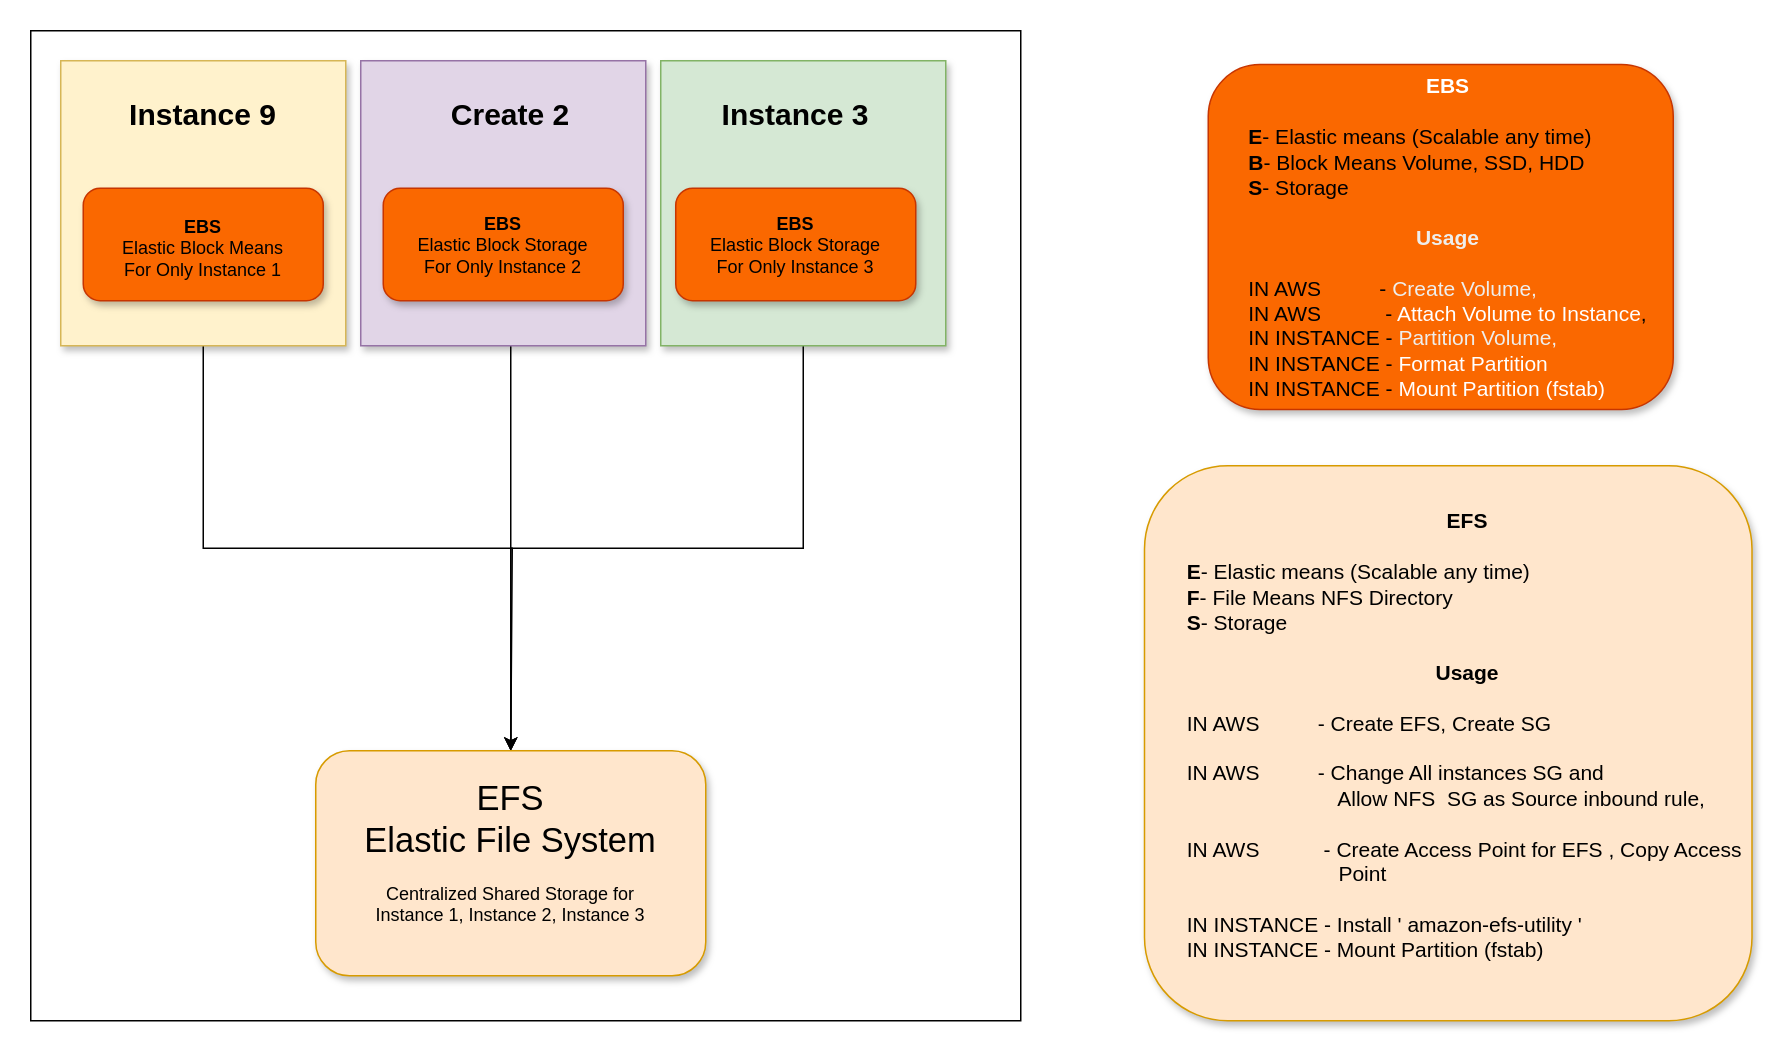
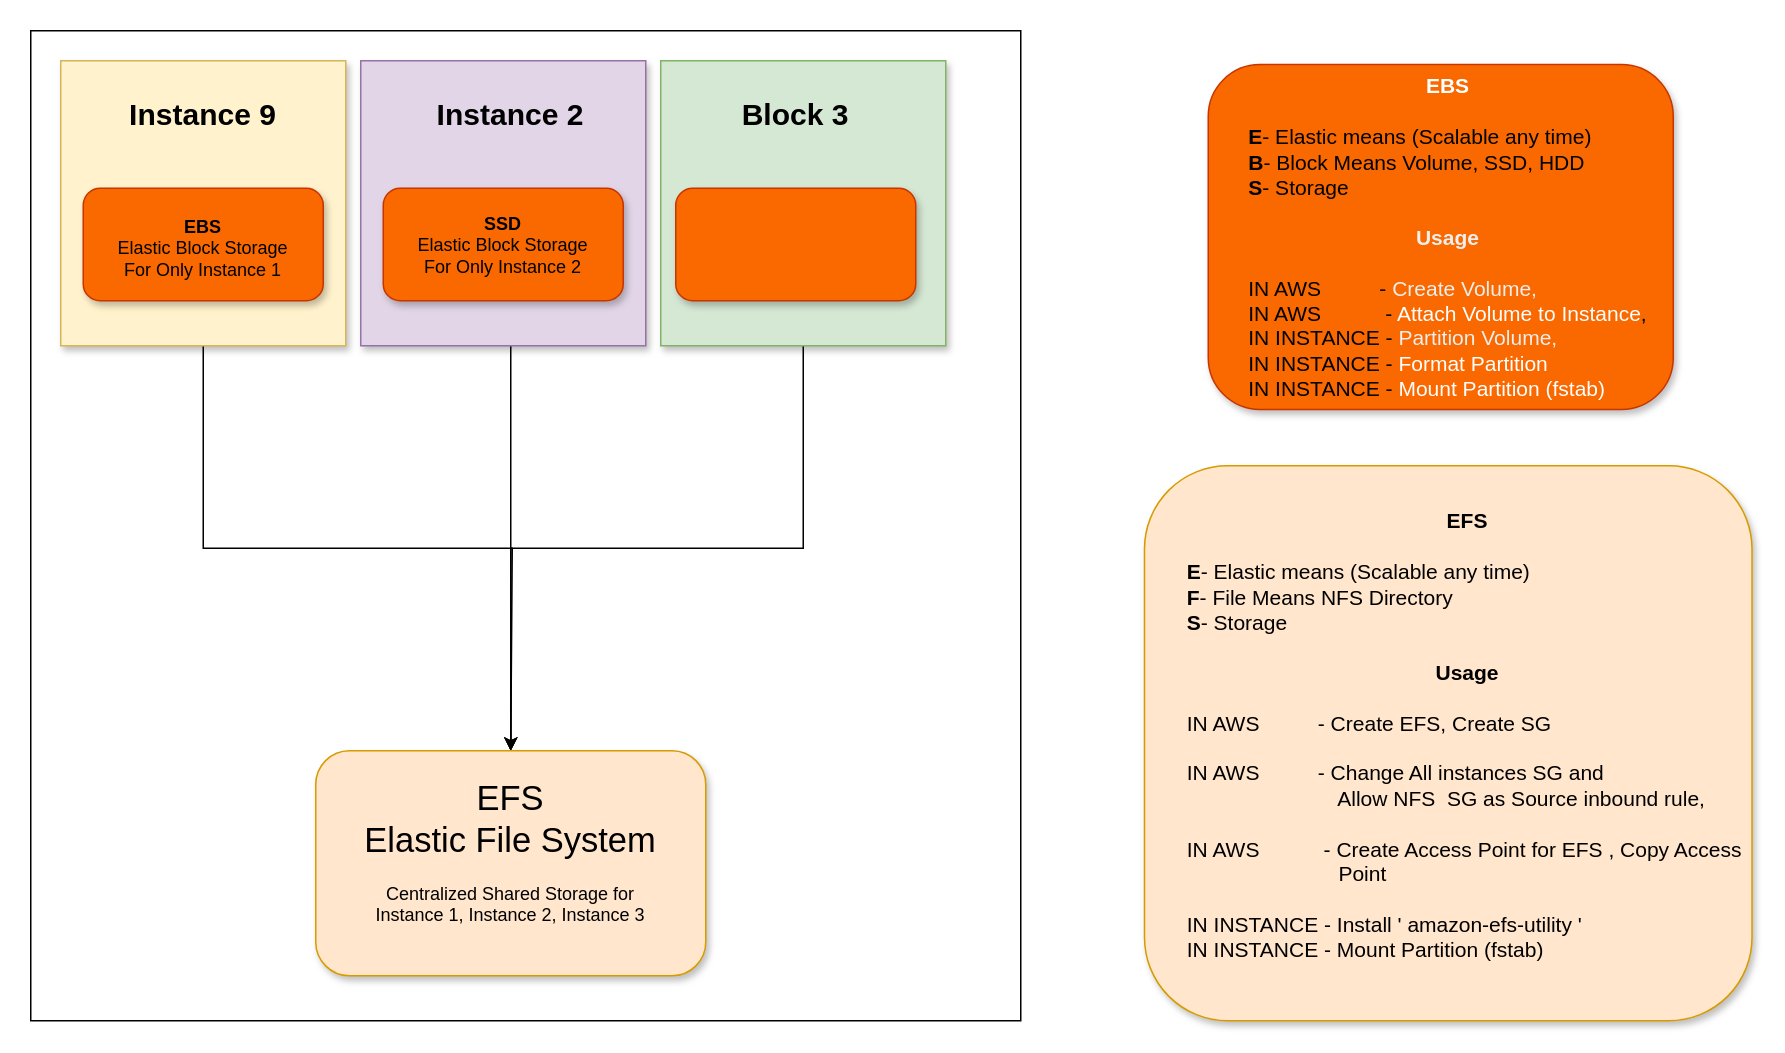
(511, 113) -> (511, 113)
(796, 113) -> (796, 113)
(503, 245) -> (503, 245)
(796, 245) -> none
(203, 248) -> (203, 248)
